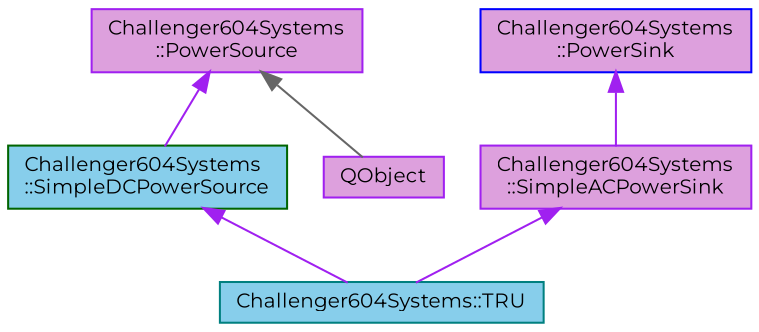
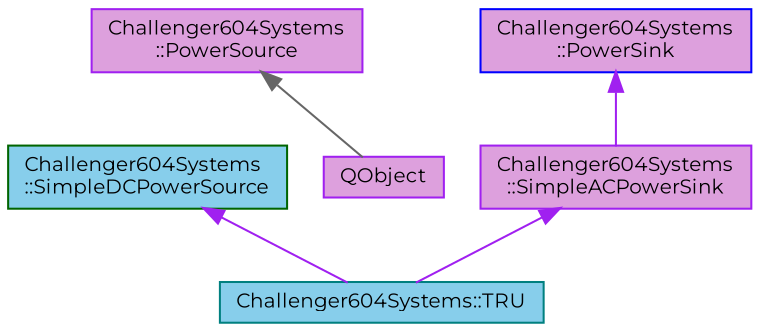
(182, 118) -> none
